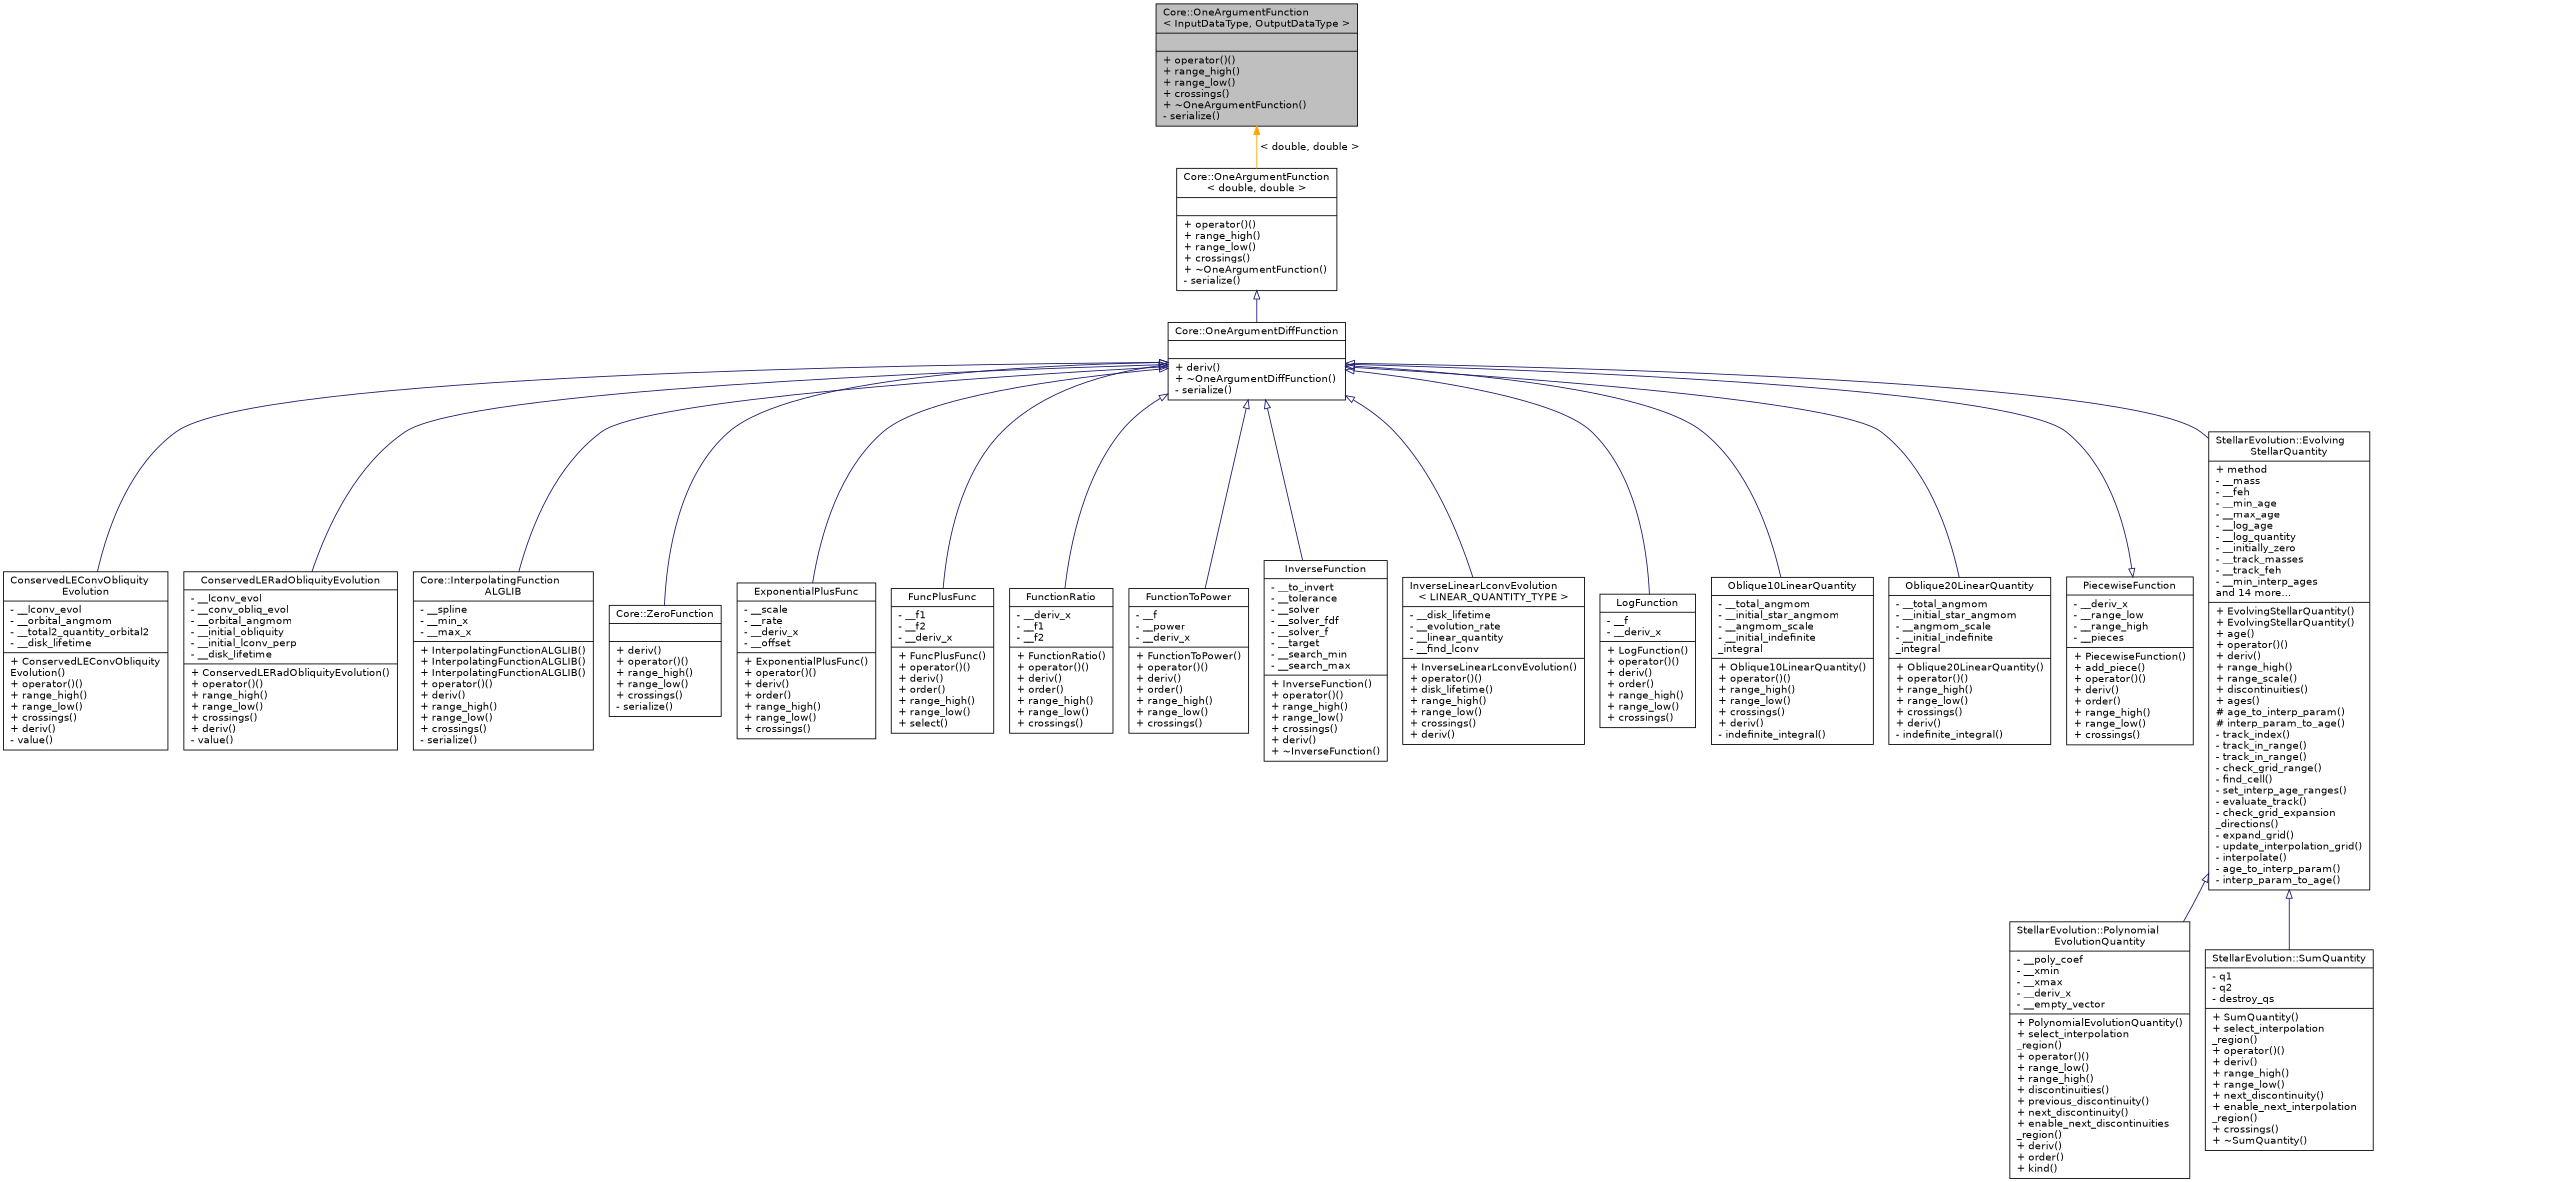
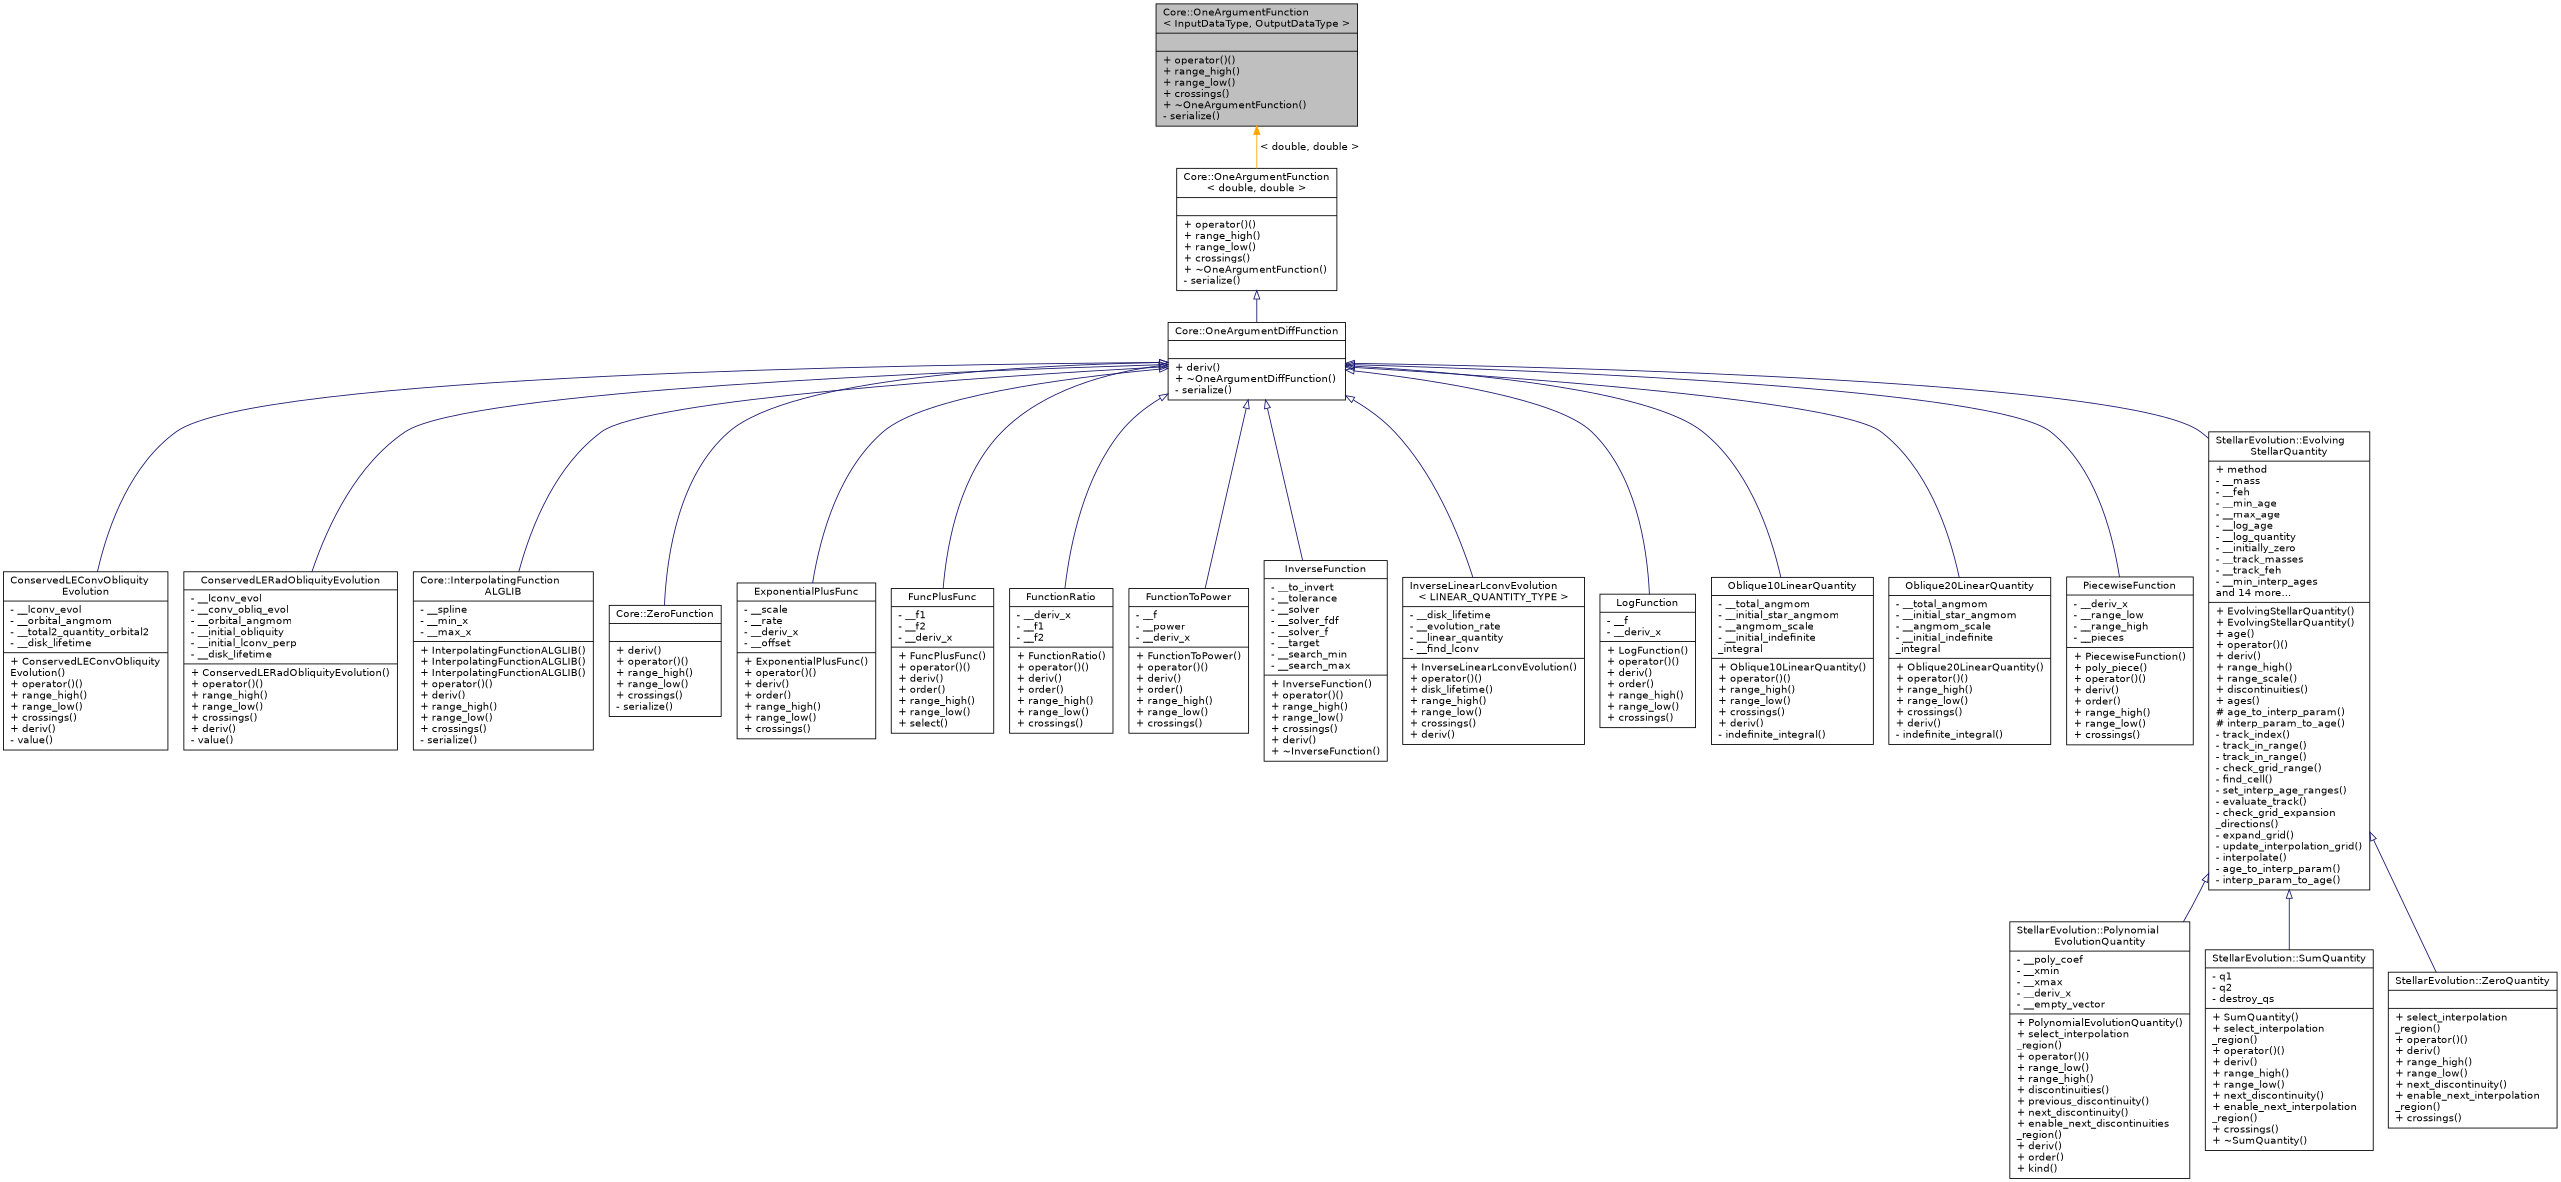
(1786, 386) -> (1787, 387)
(2110, 668) -> (2111, 668)
none -> (2473, 1050)
